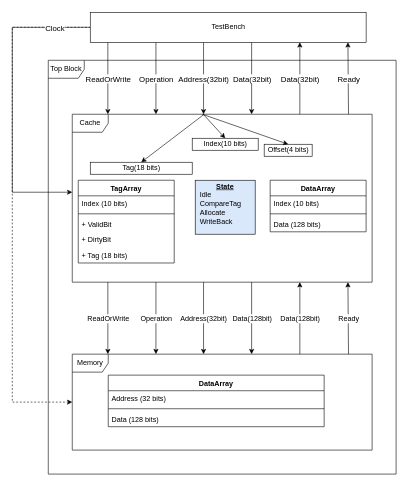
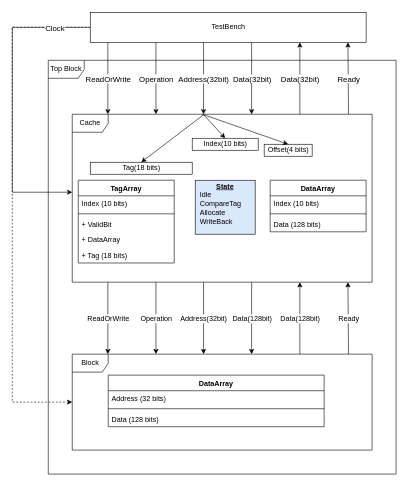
(99, 240) -> (103, 240)
(90, 363) -> (90, 363)
